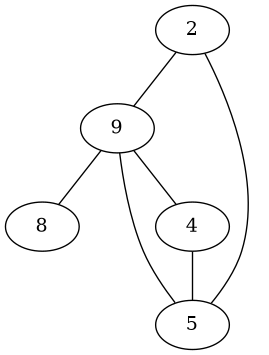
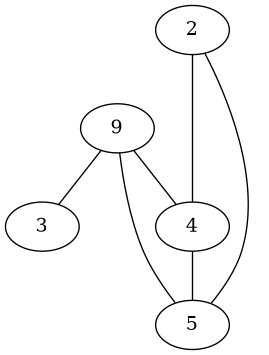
(155, 79) -> (193, 128)
(42, 227) -> (42, 227)
